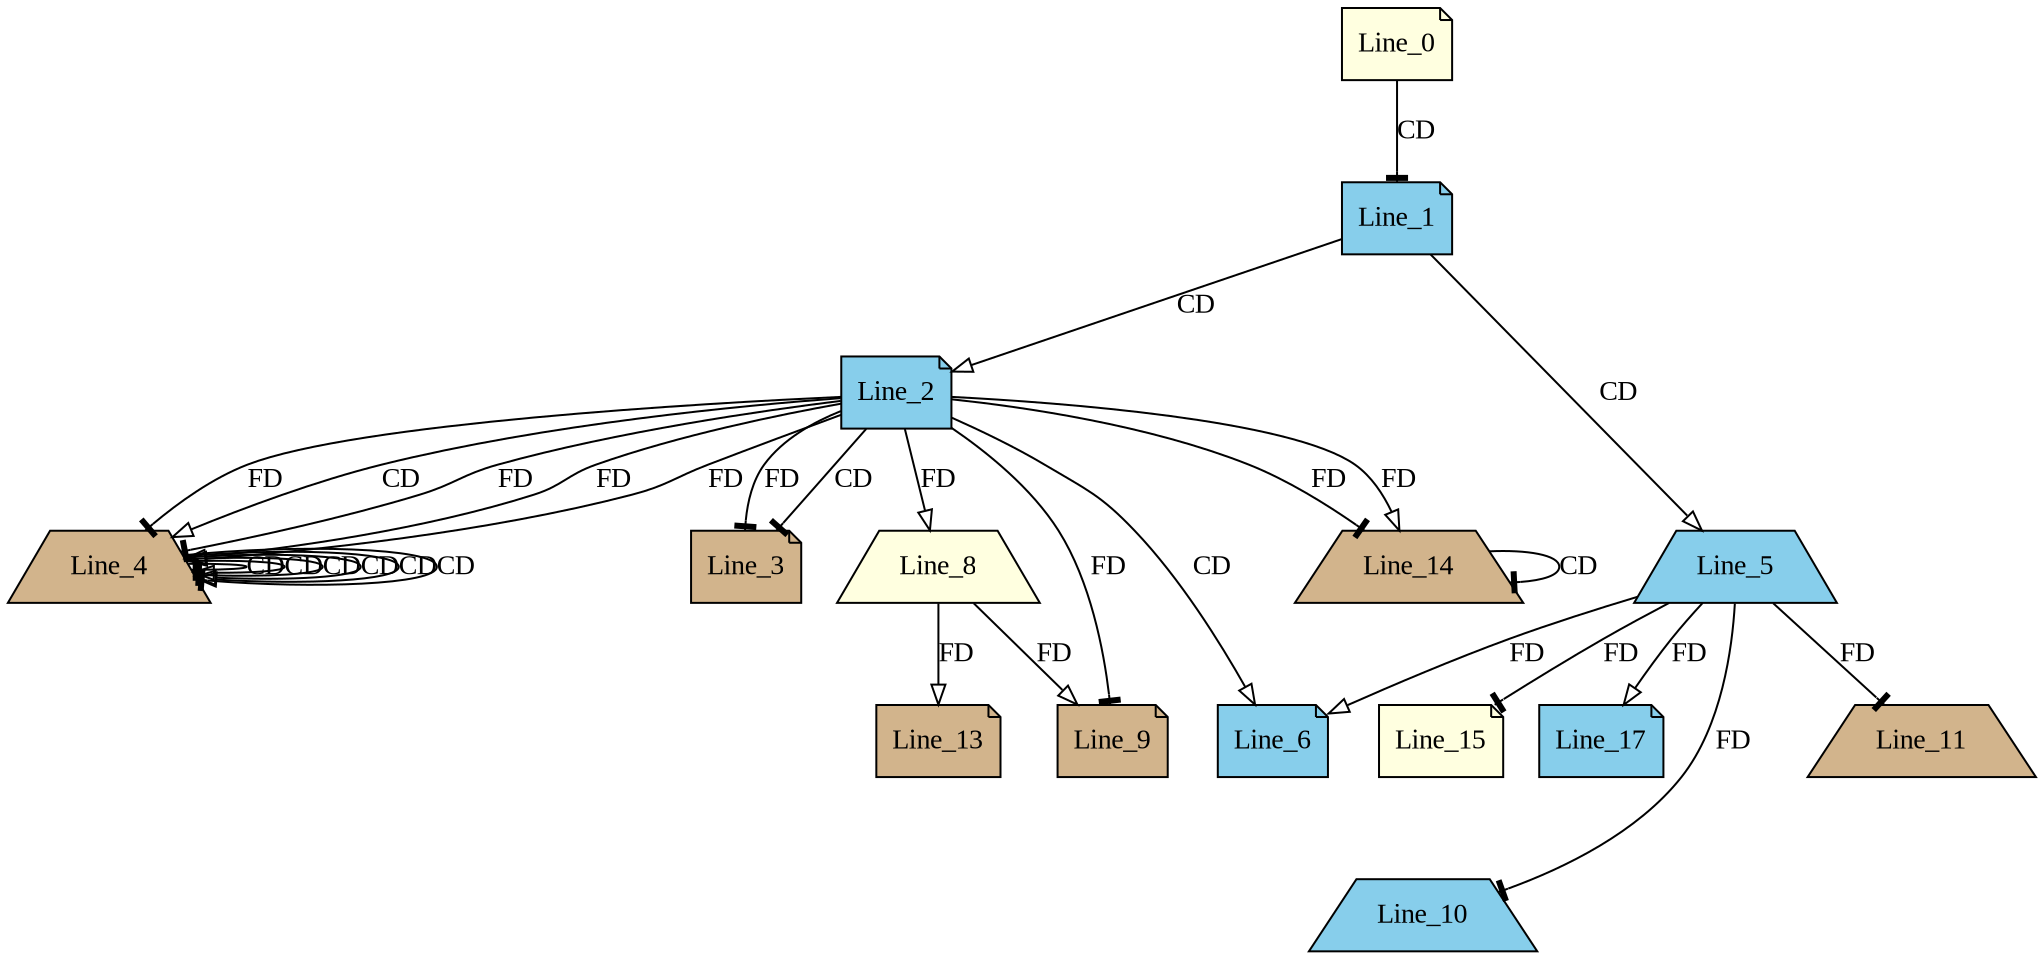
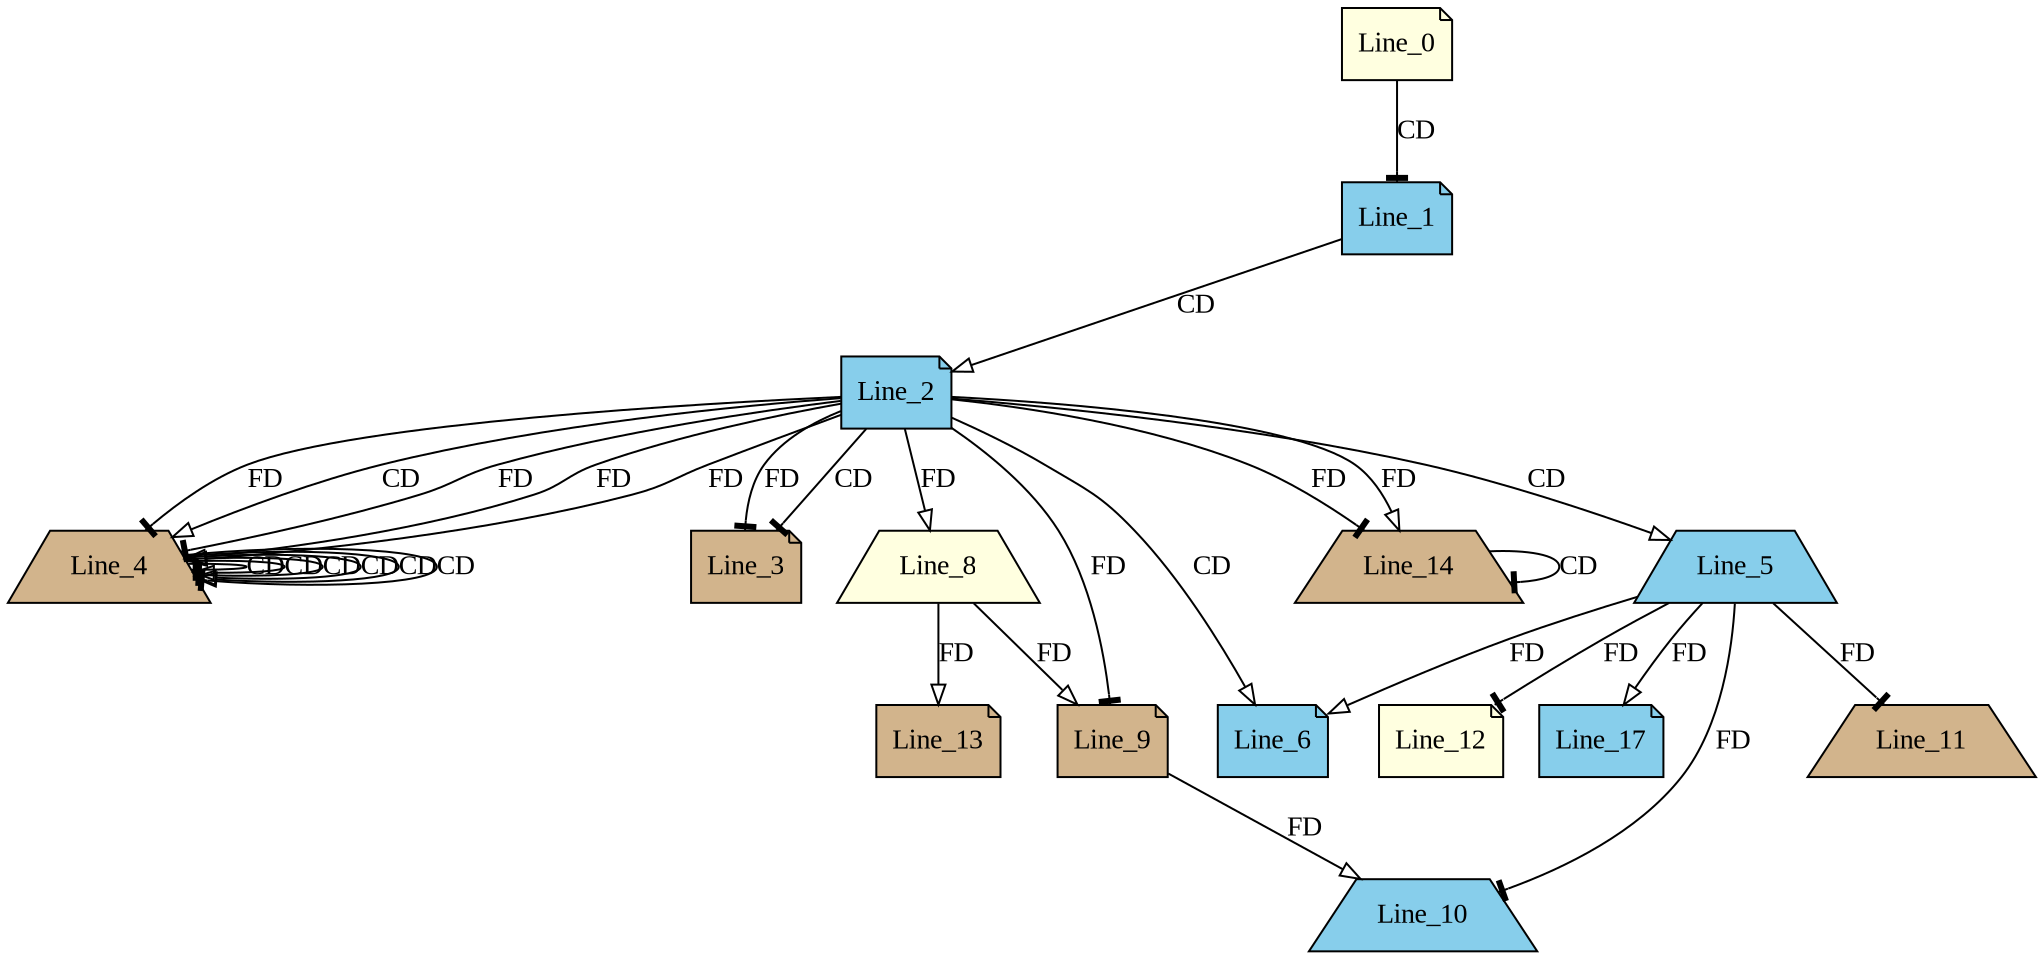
(1559, 385) -> (1359, 451)
(1441, 741) -> (1441, 741)
none -> (1255, 821)
